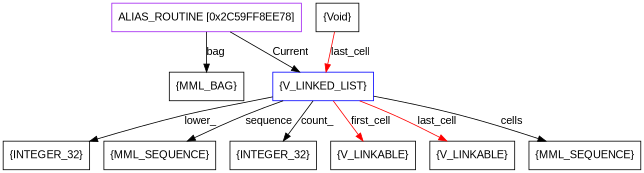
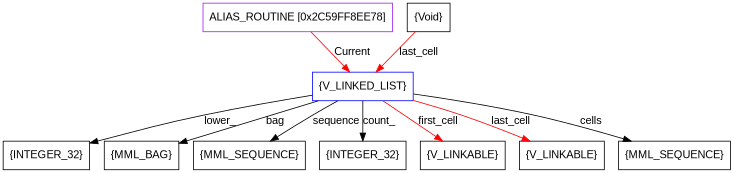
(207, 48) -> (253, 121)
(261, 50) -> (328, 49)
